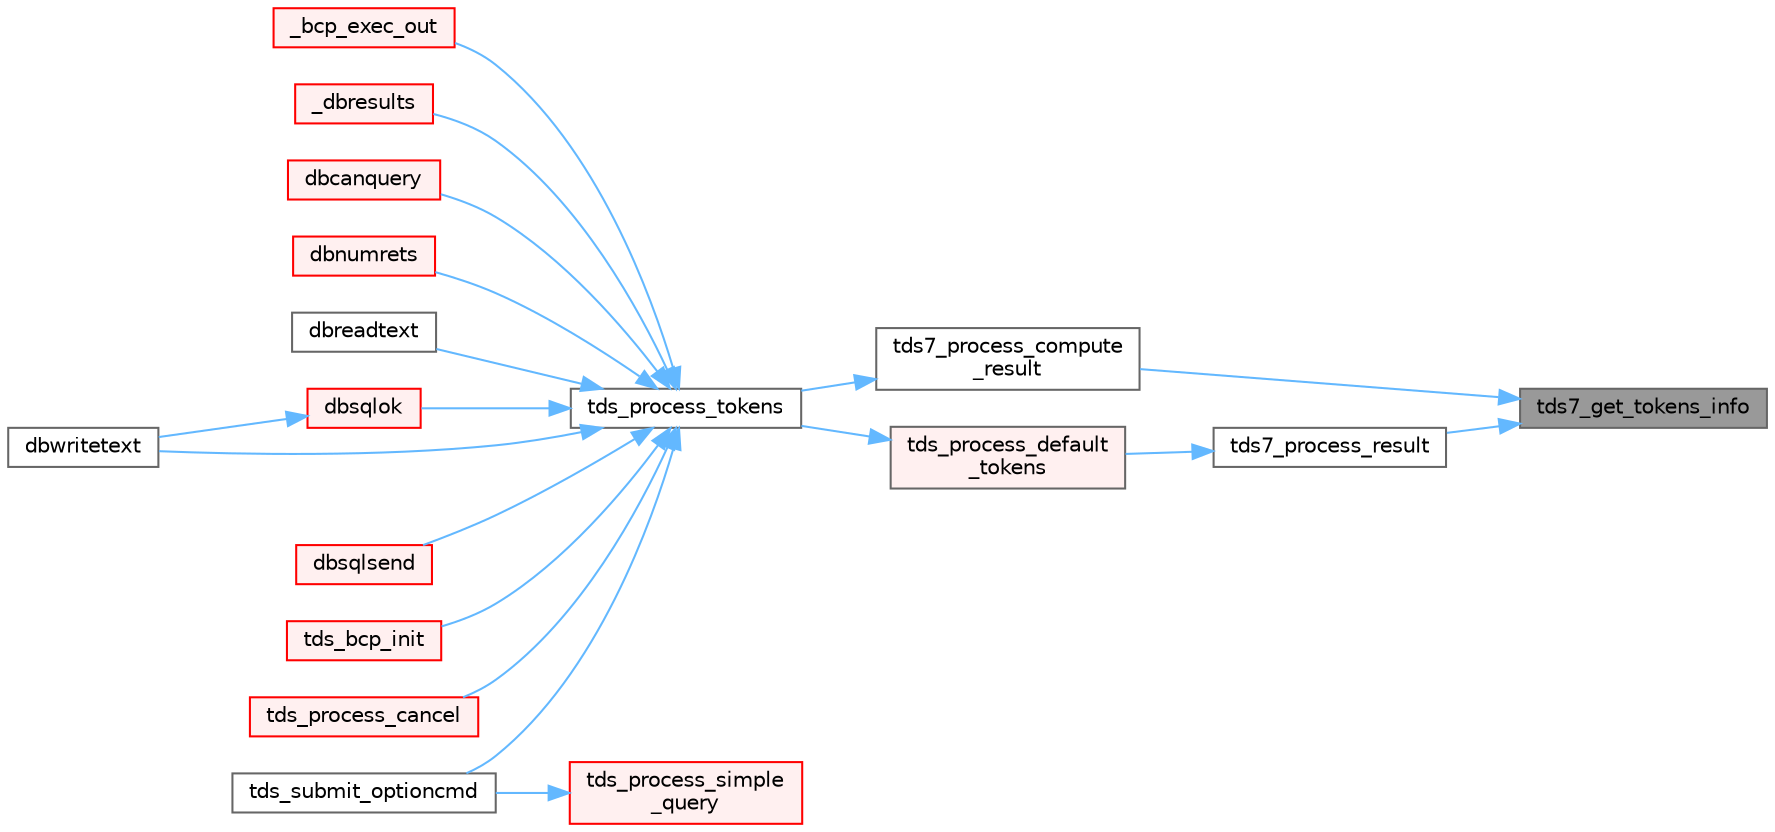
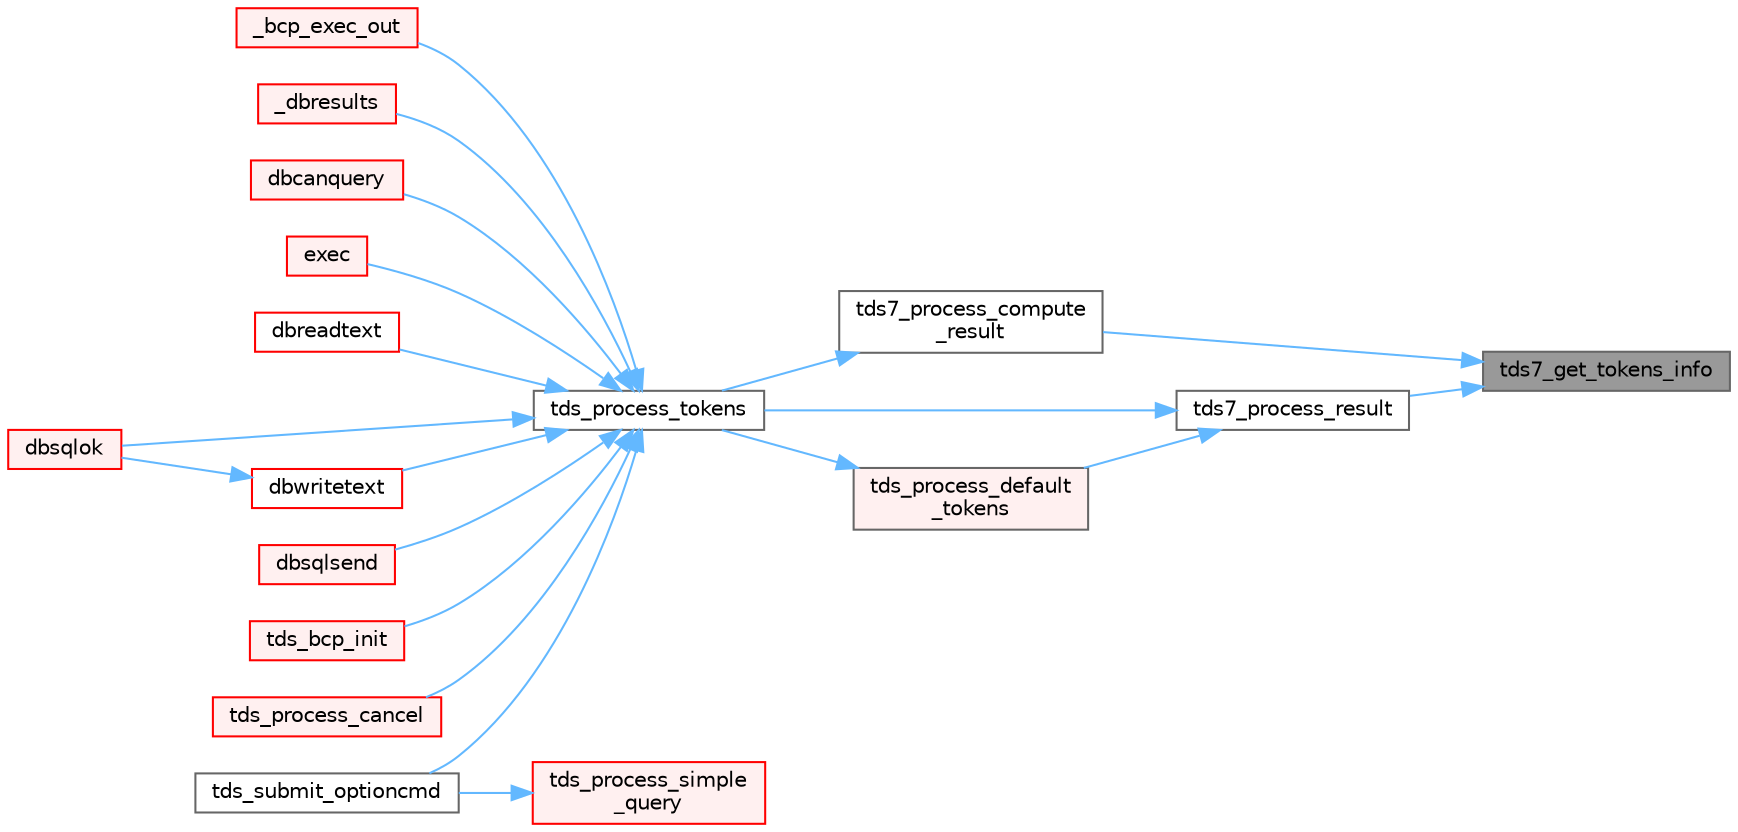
(364, 256) -> (327, 256)
(364, 332) -> (327, 332)
none -> (960, 410)
(223, 428) -> (176, 466)
(83, 447) -> (327, 489)
